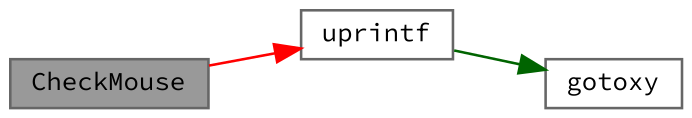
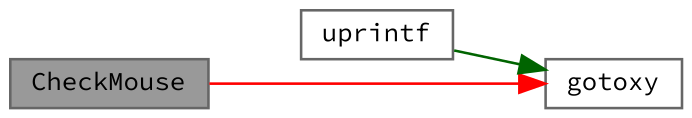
(242, 59) -> (364, 84)
